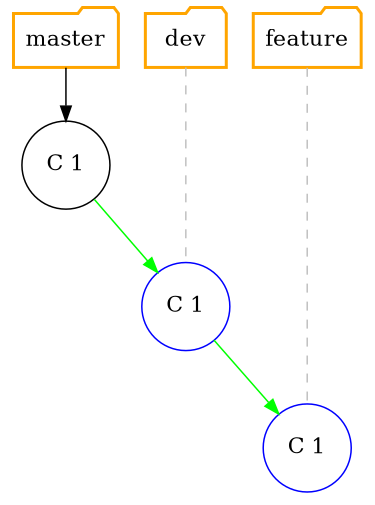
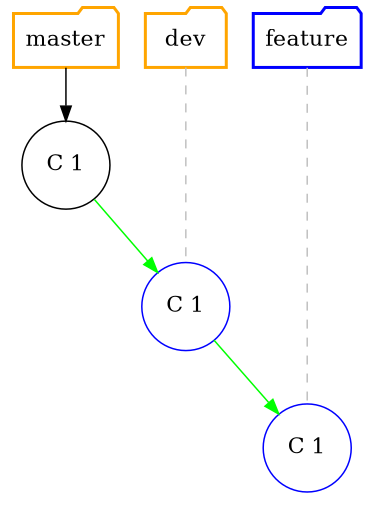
(307, 40) -> (307, 40)
